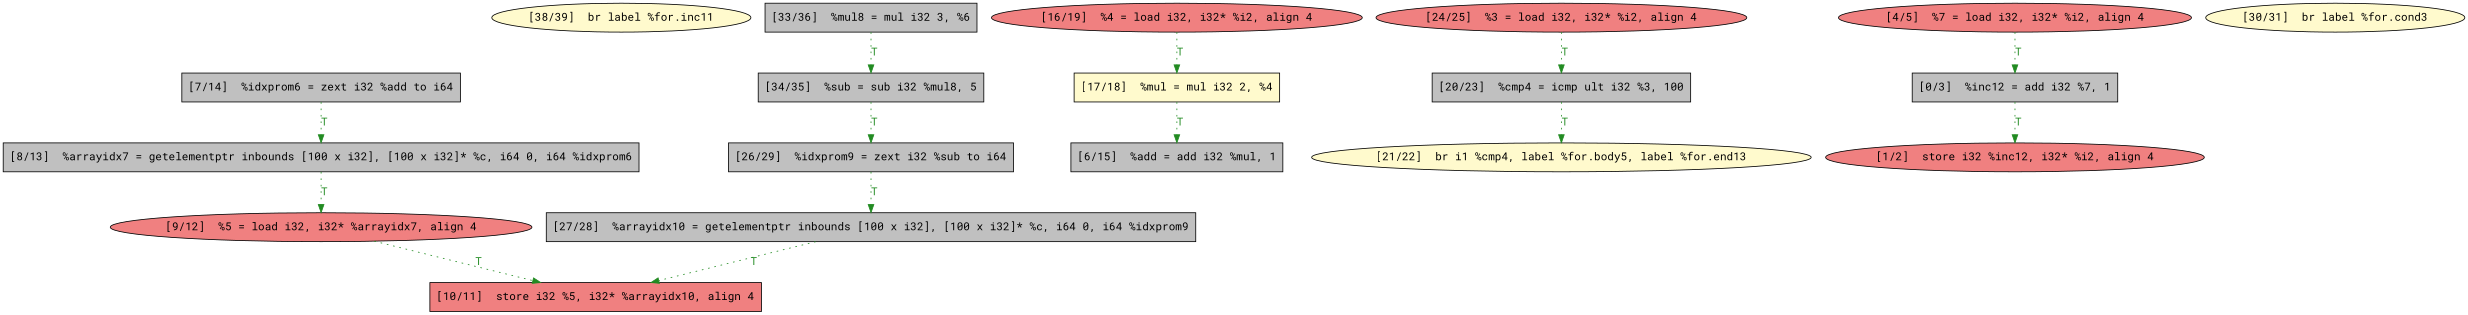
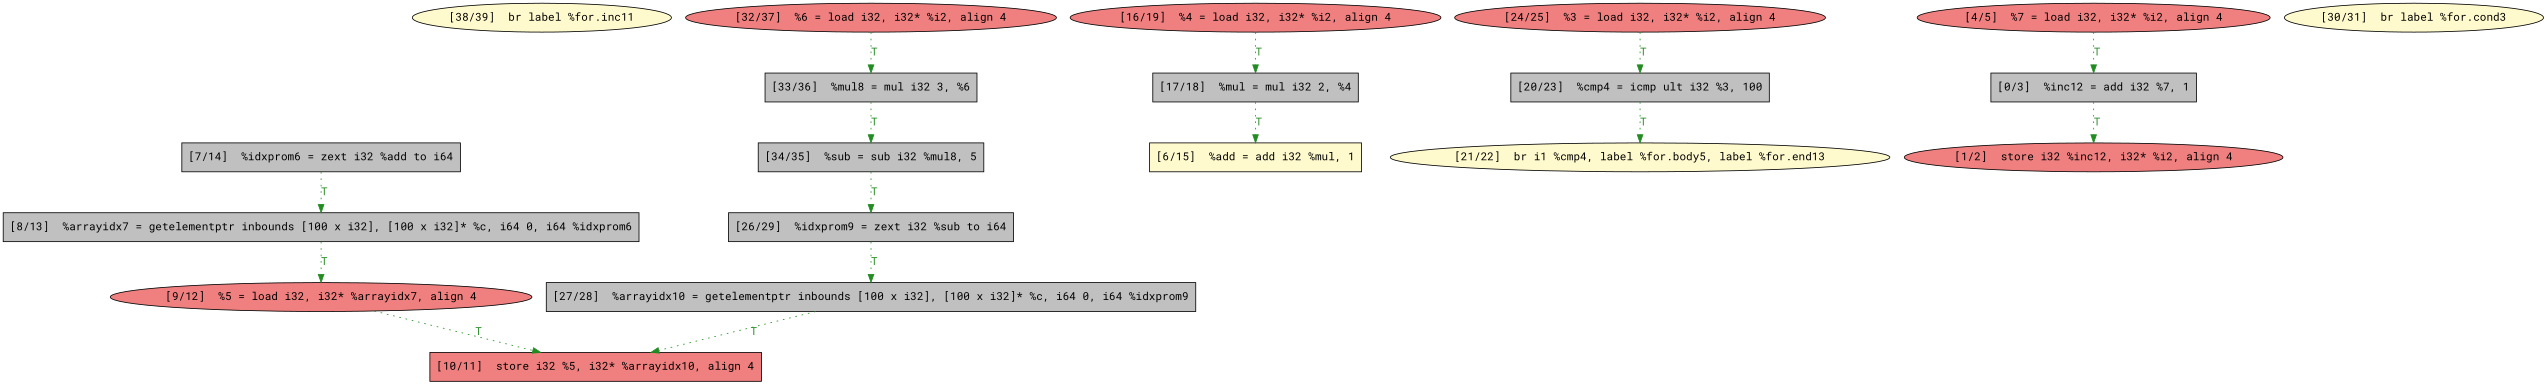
none -> (871, 18)
(1177, 88) -> (1256, 88)
(1177, 157) -> (1256, 157)
